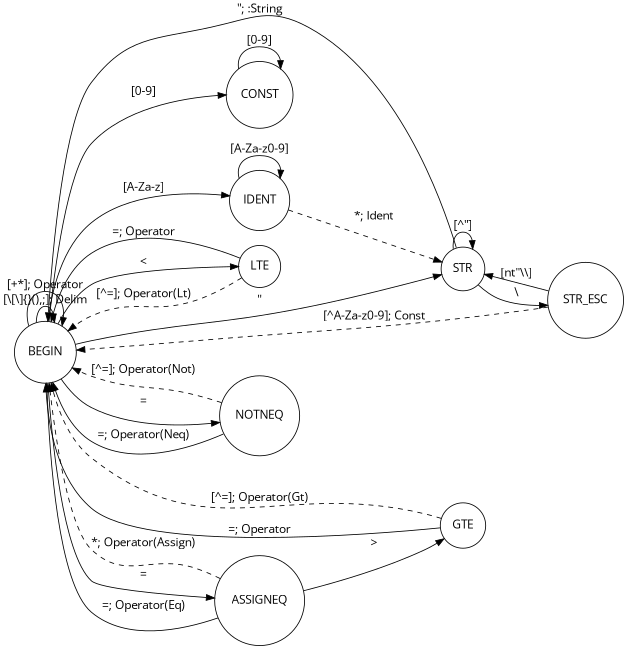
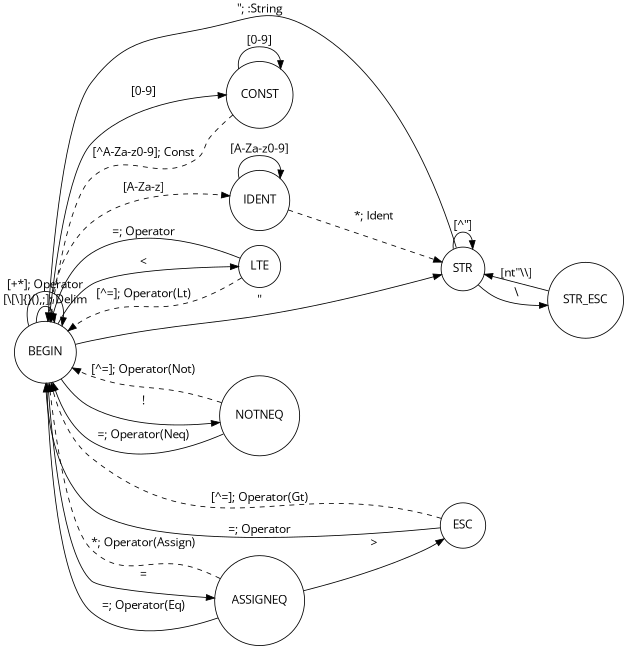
(102, 215) -> (102, 215)
(317, 331) -> (102, 171)
(144, 401) -> (144, 401)
(463, 526) -> (463, 526)
